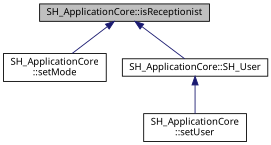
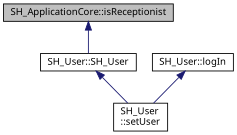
none -> (193, 62)
(55, 67) -> none
(195, 67) -> (88, 62)
(195, 128) -> (141, 117)
